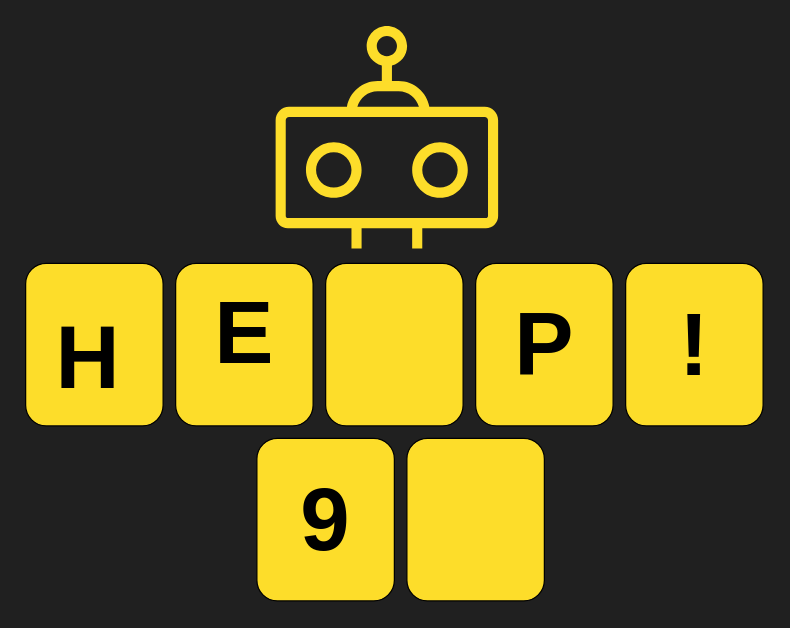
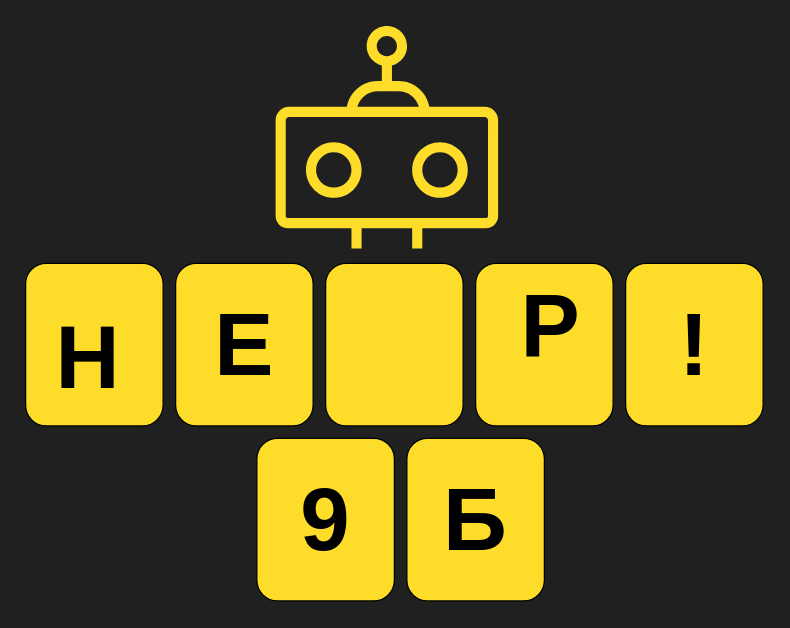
(244, 332) -> (244, 344)
(544, 344) -> (551, 326)
none -> (476, 519)
